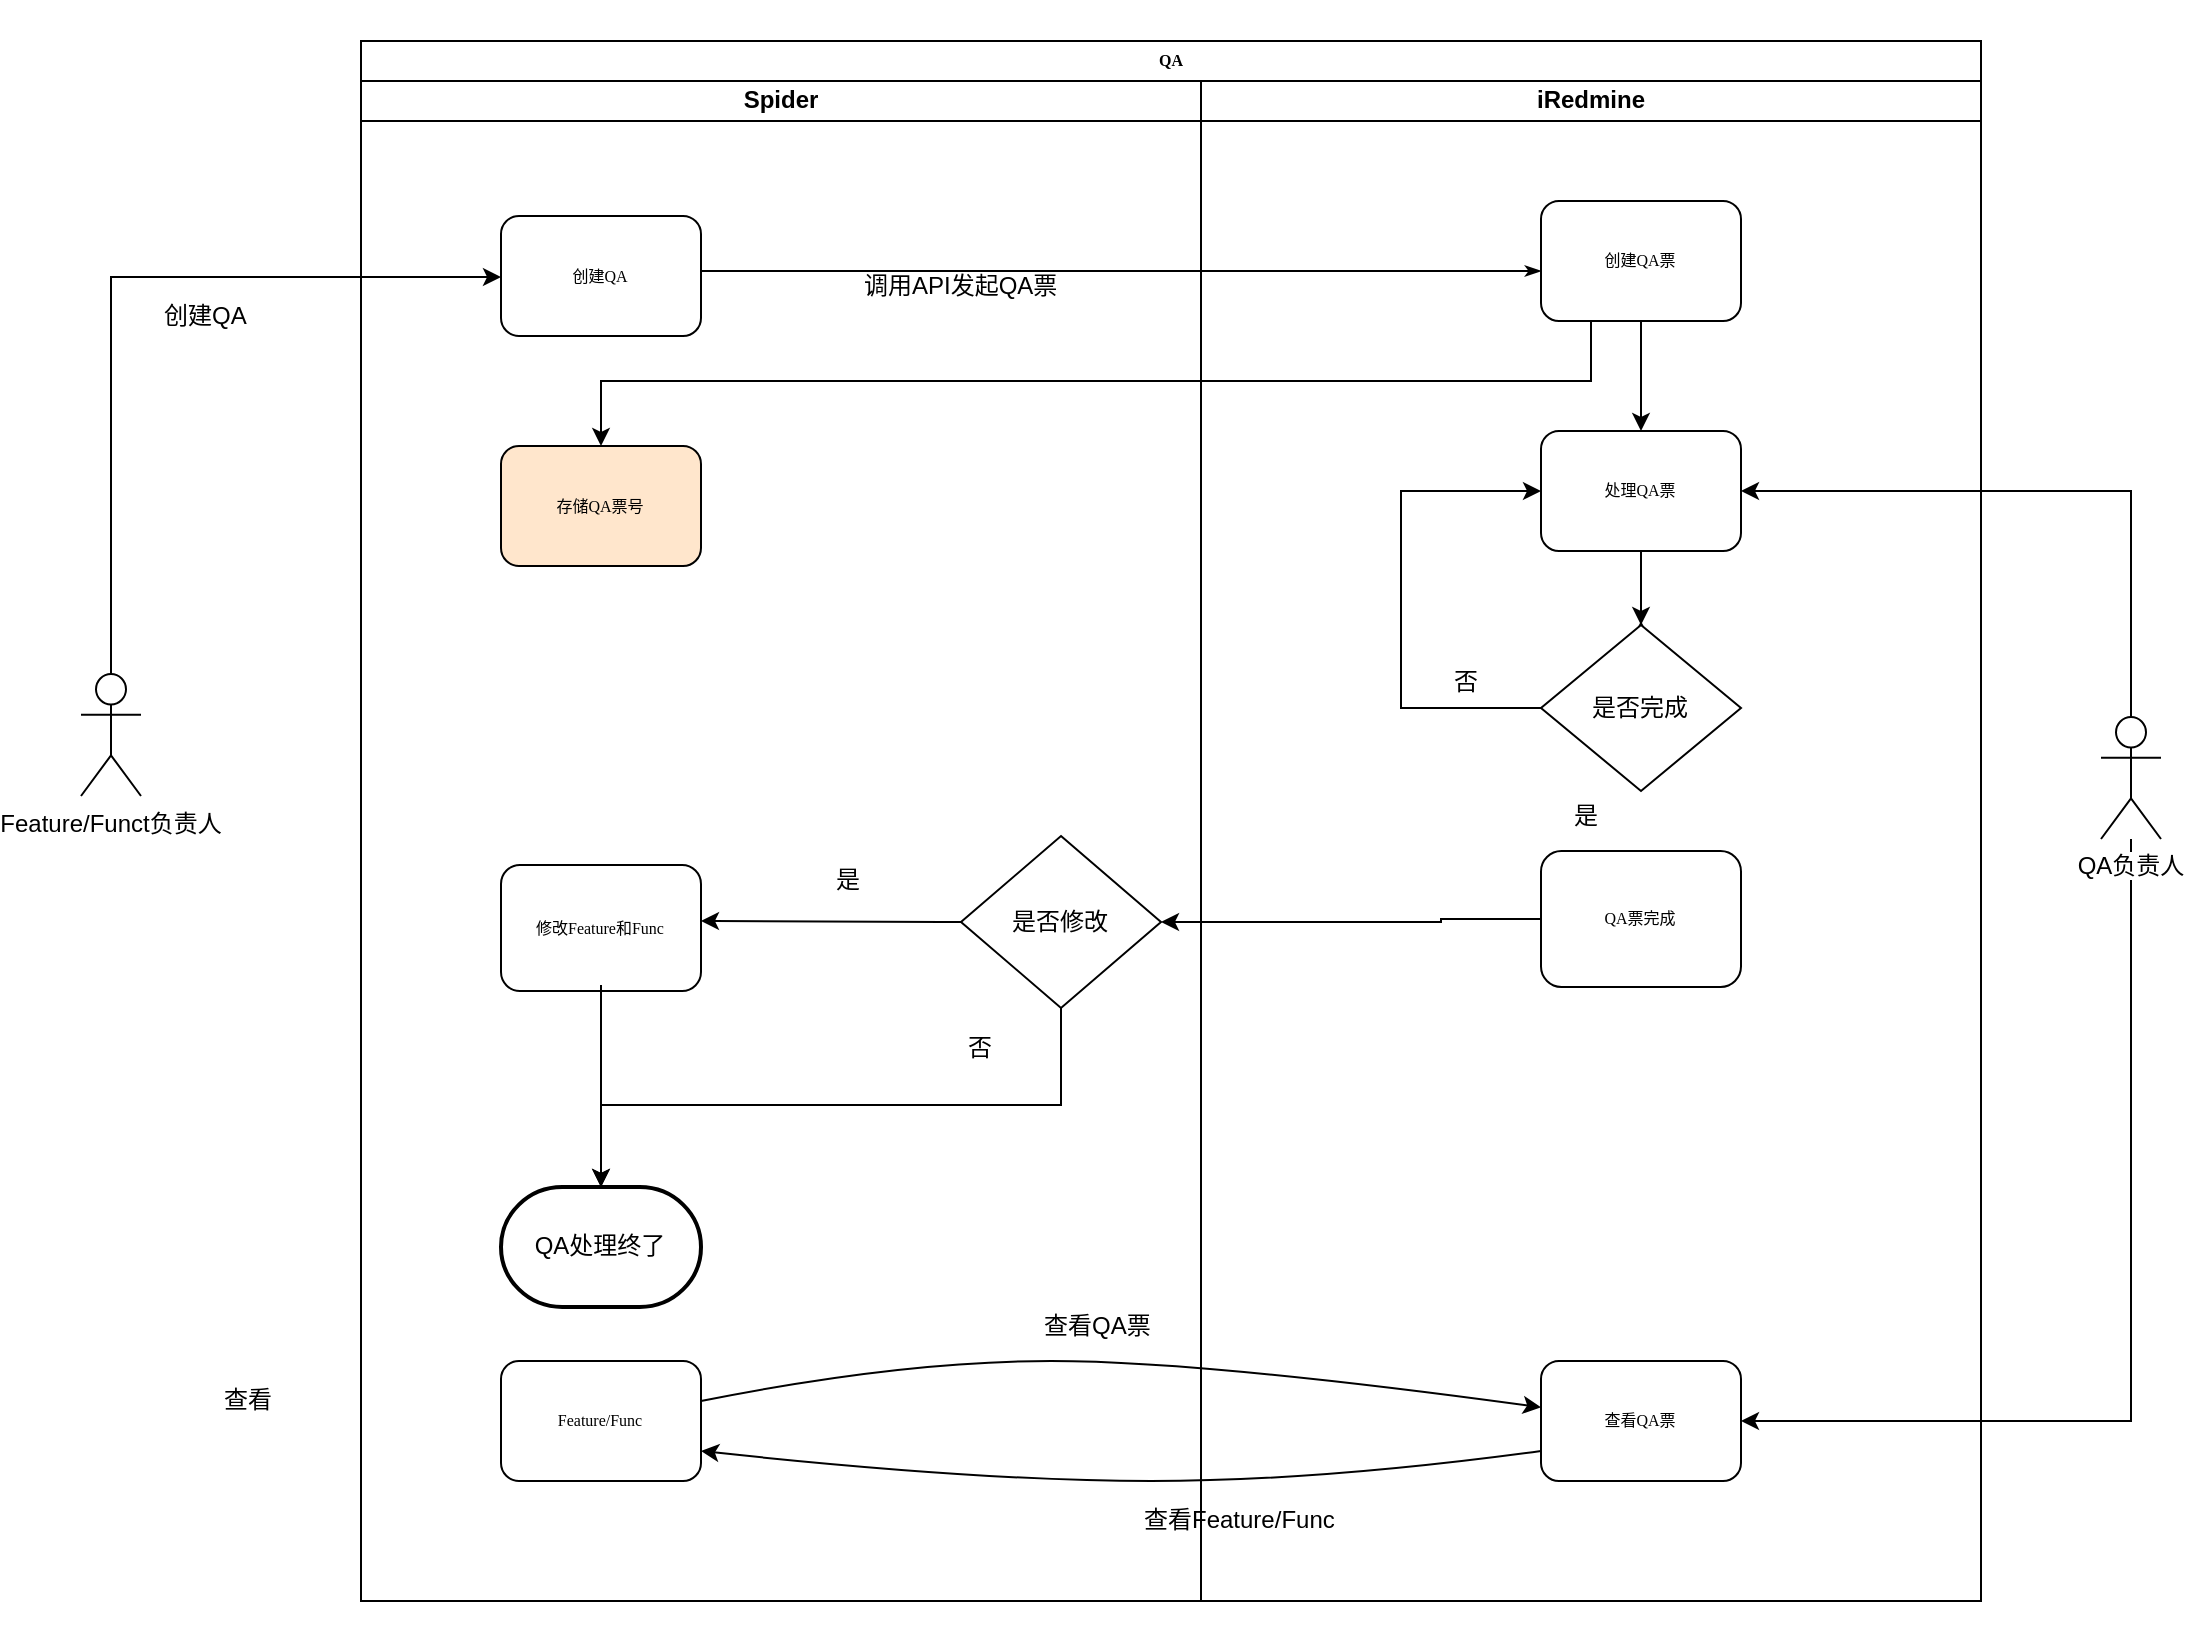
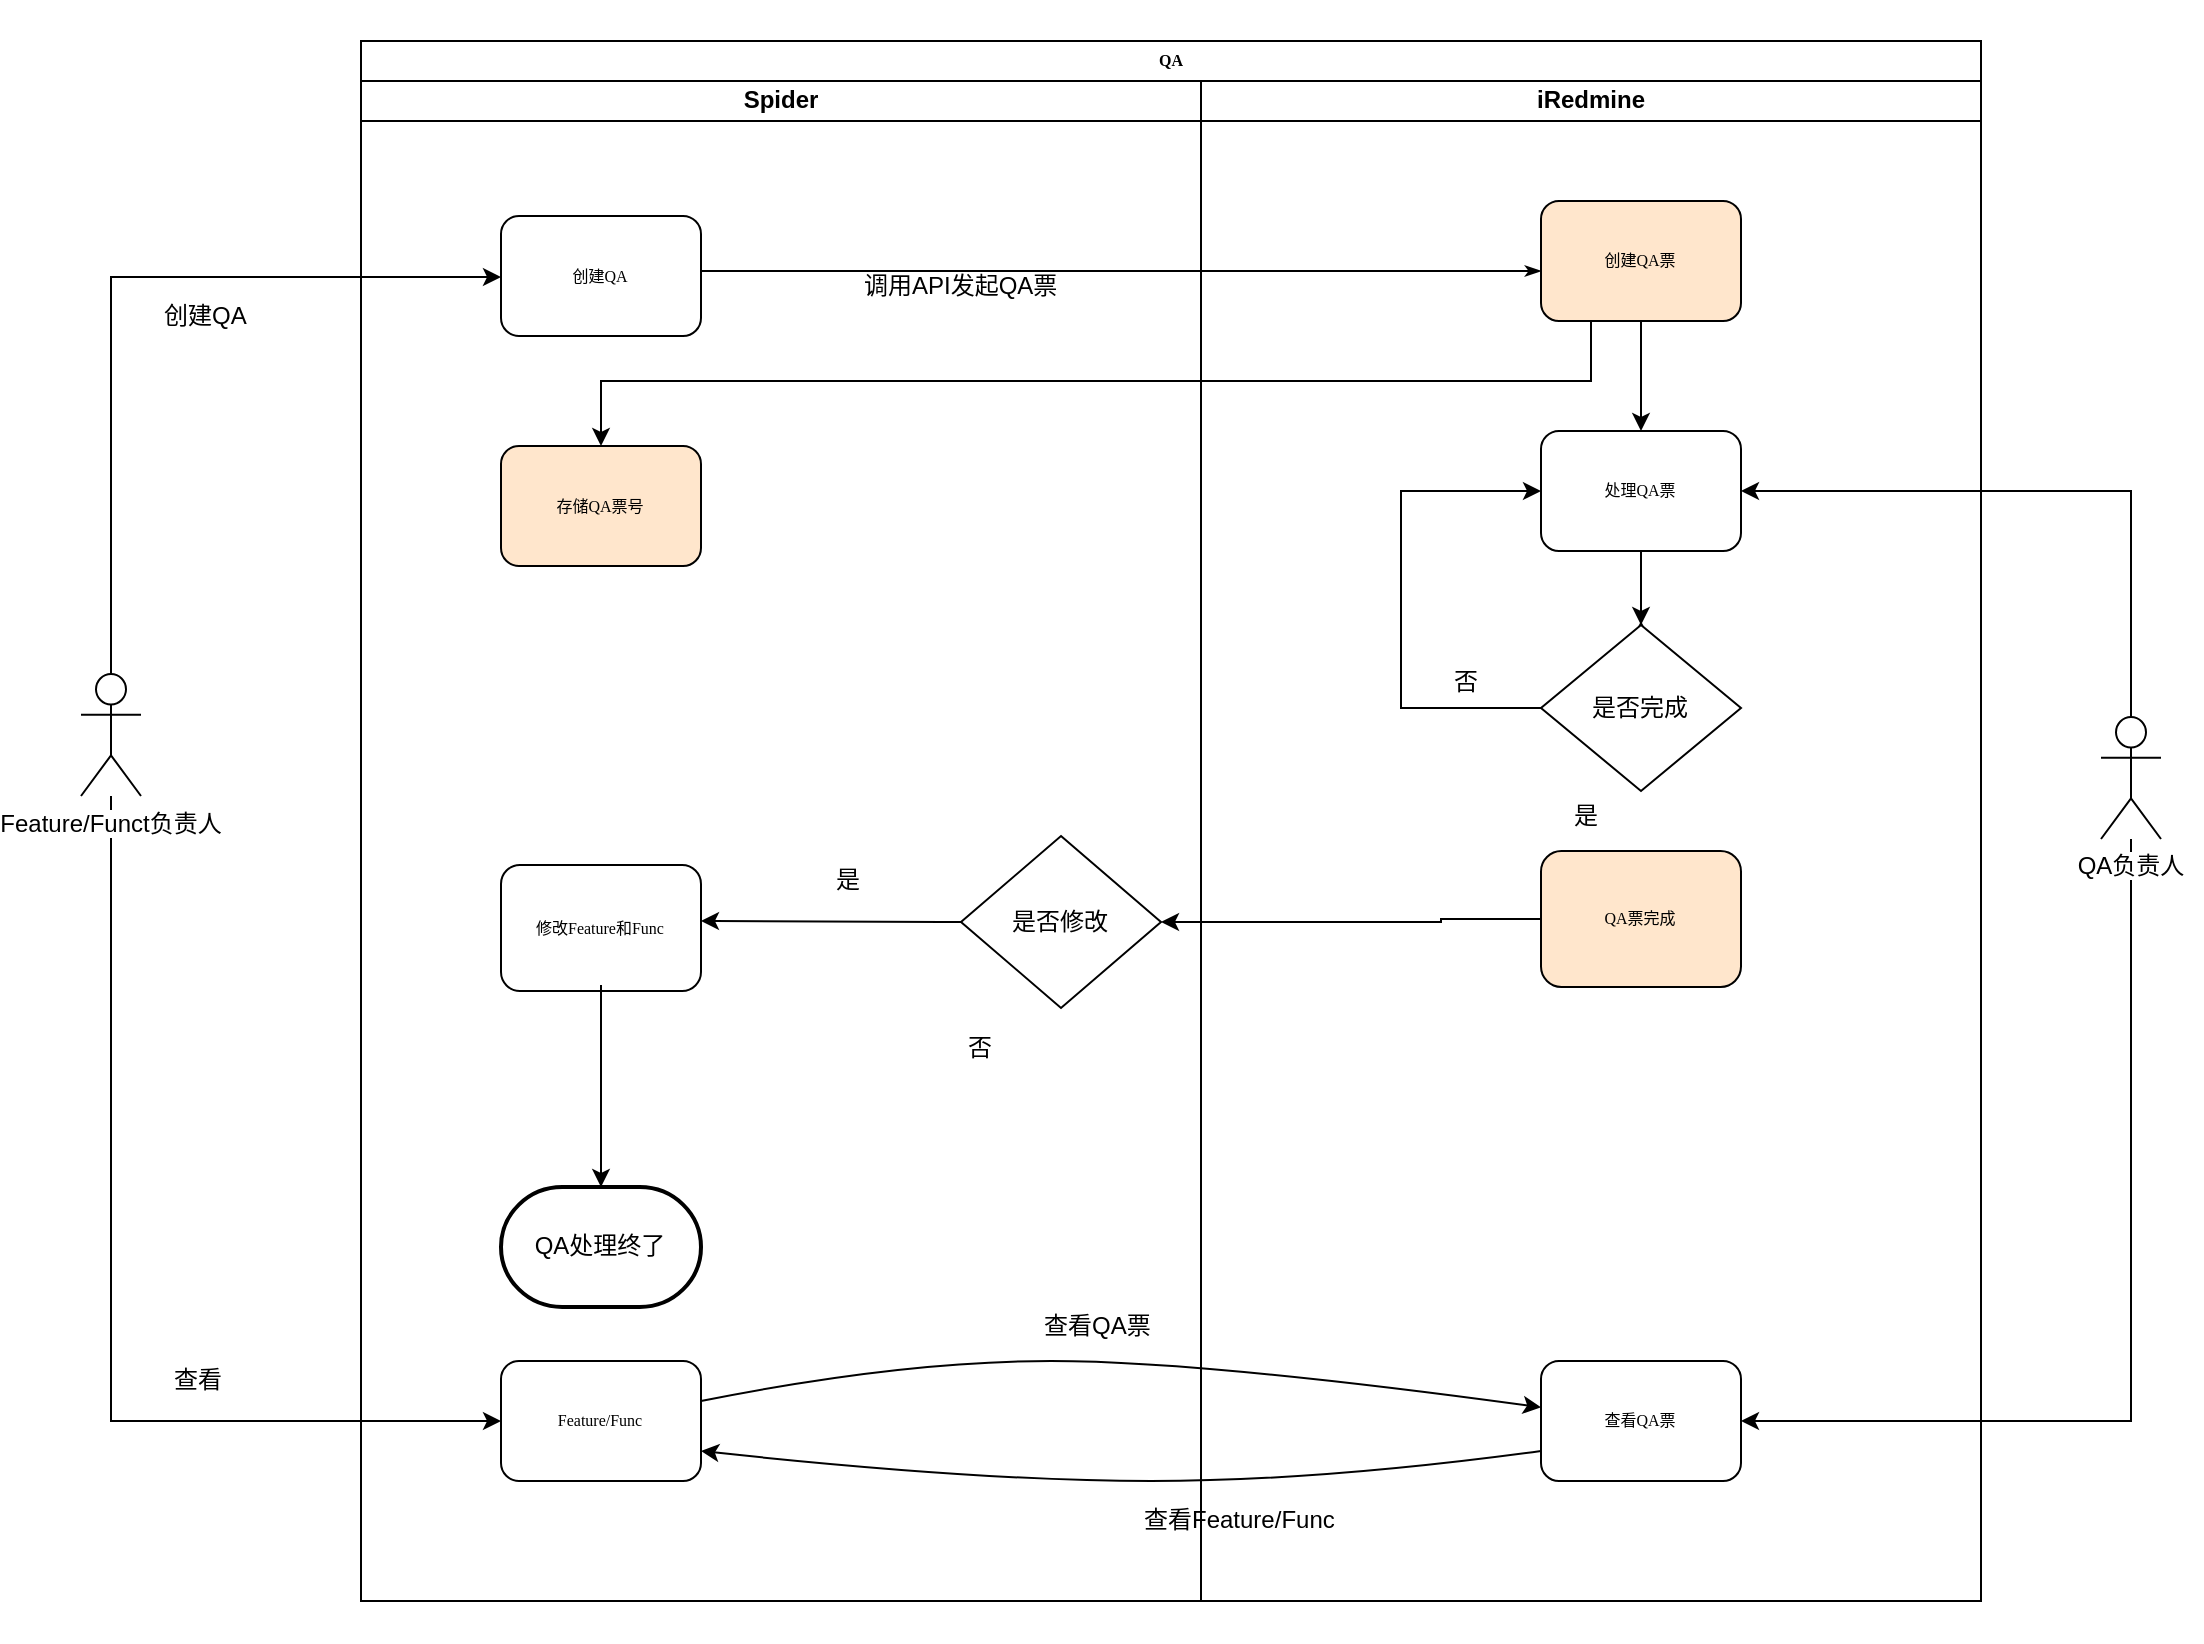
(1641, 261) -> (1641, 261)
(1641, 919) -> (1641, 919)
(882, 1105) -> none
none -> (111, 1317)
(261, 1401) -> (211, 1381)
